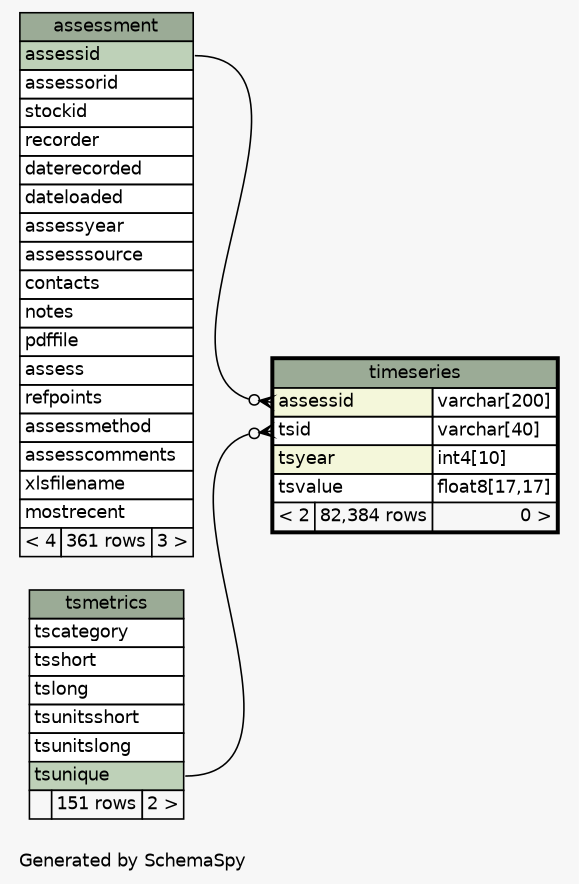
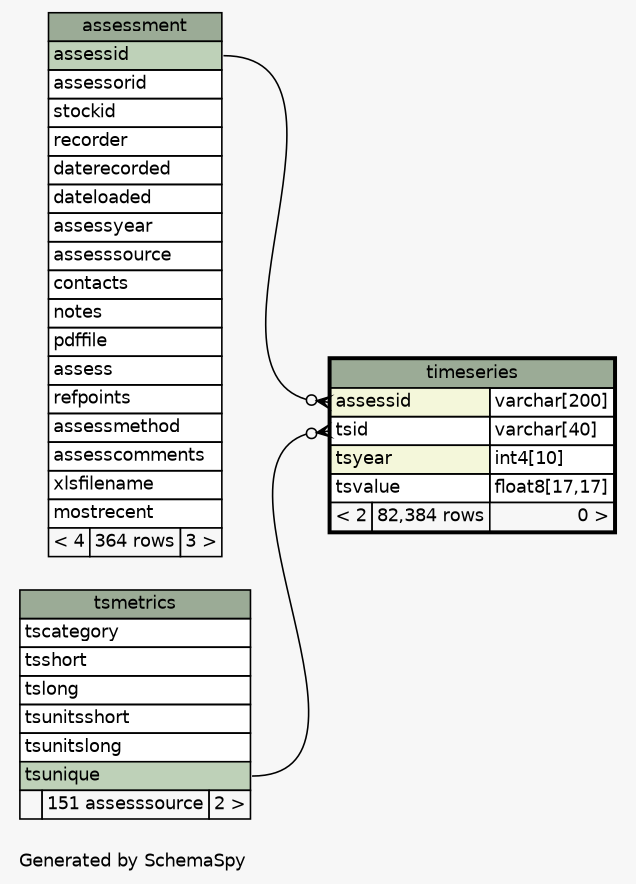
(107, 541) -> (135, 541)
(97, 804) -> (126, 804)
